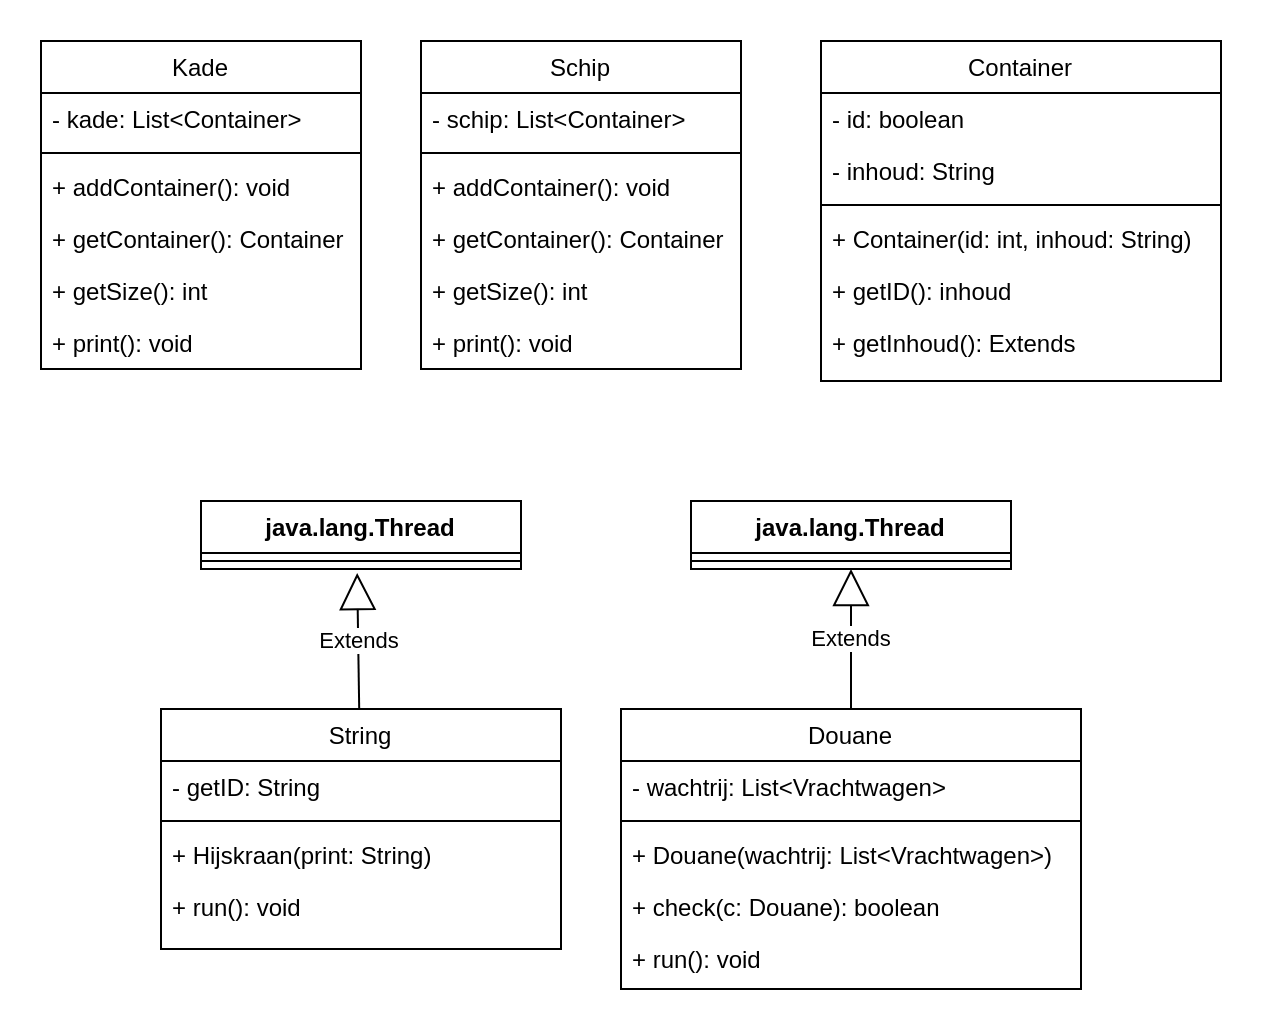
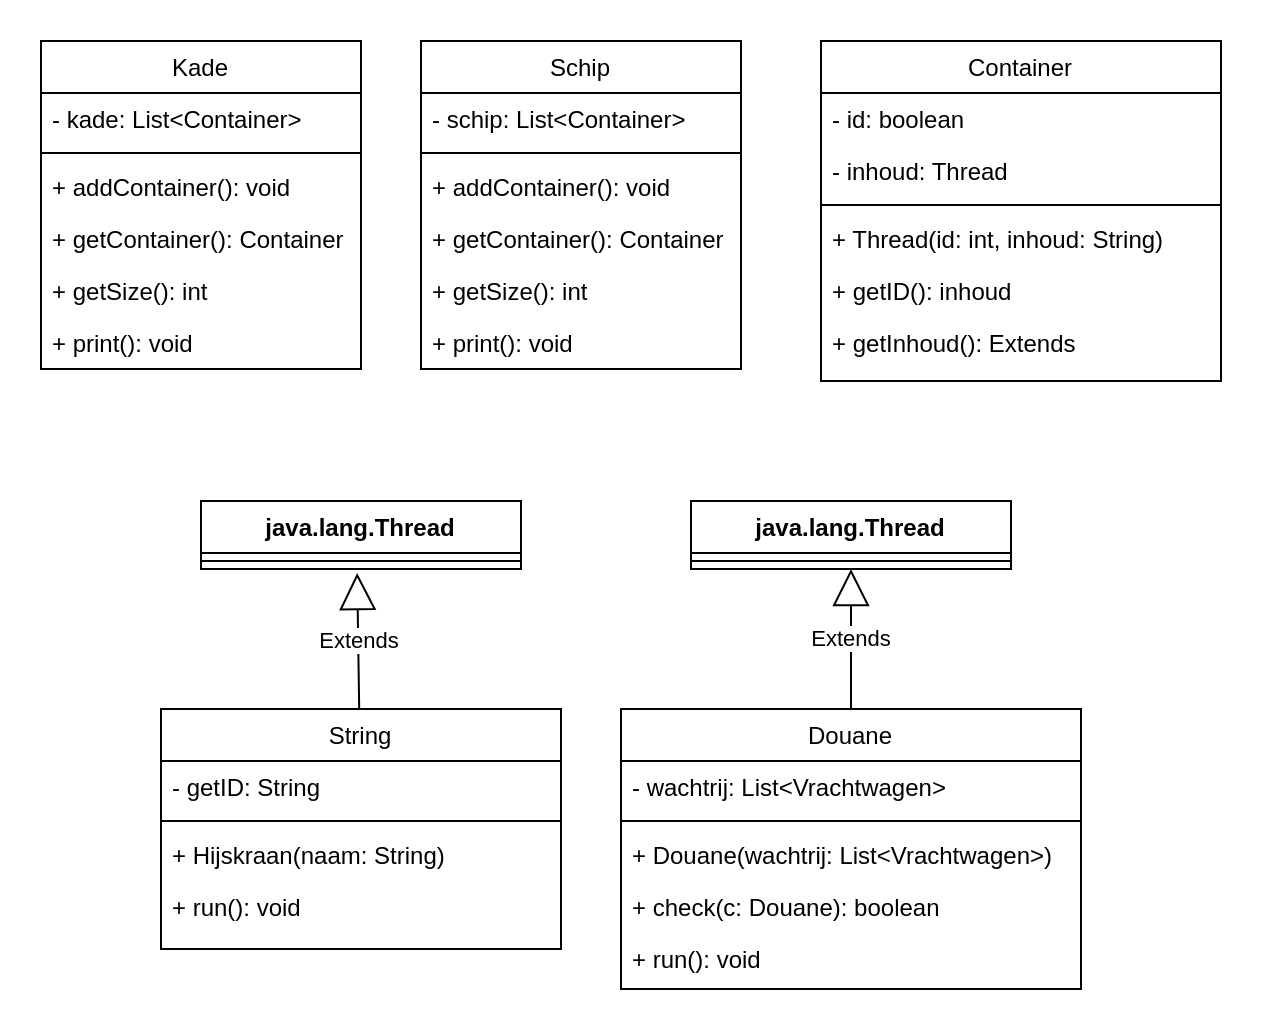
(924, 172) -> (927, 172)
(1036, 240) -> (1019, 240)
(328, 856) -> (324, 856)
